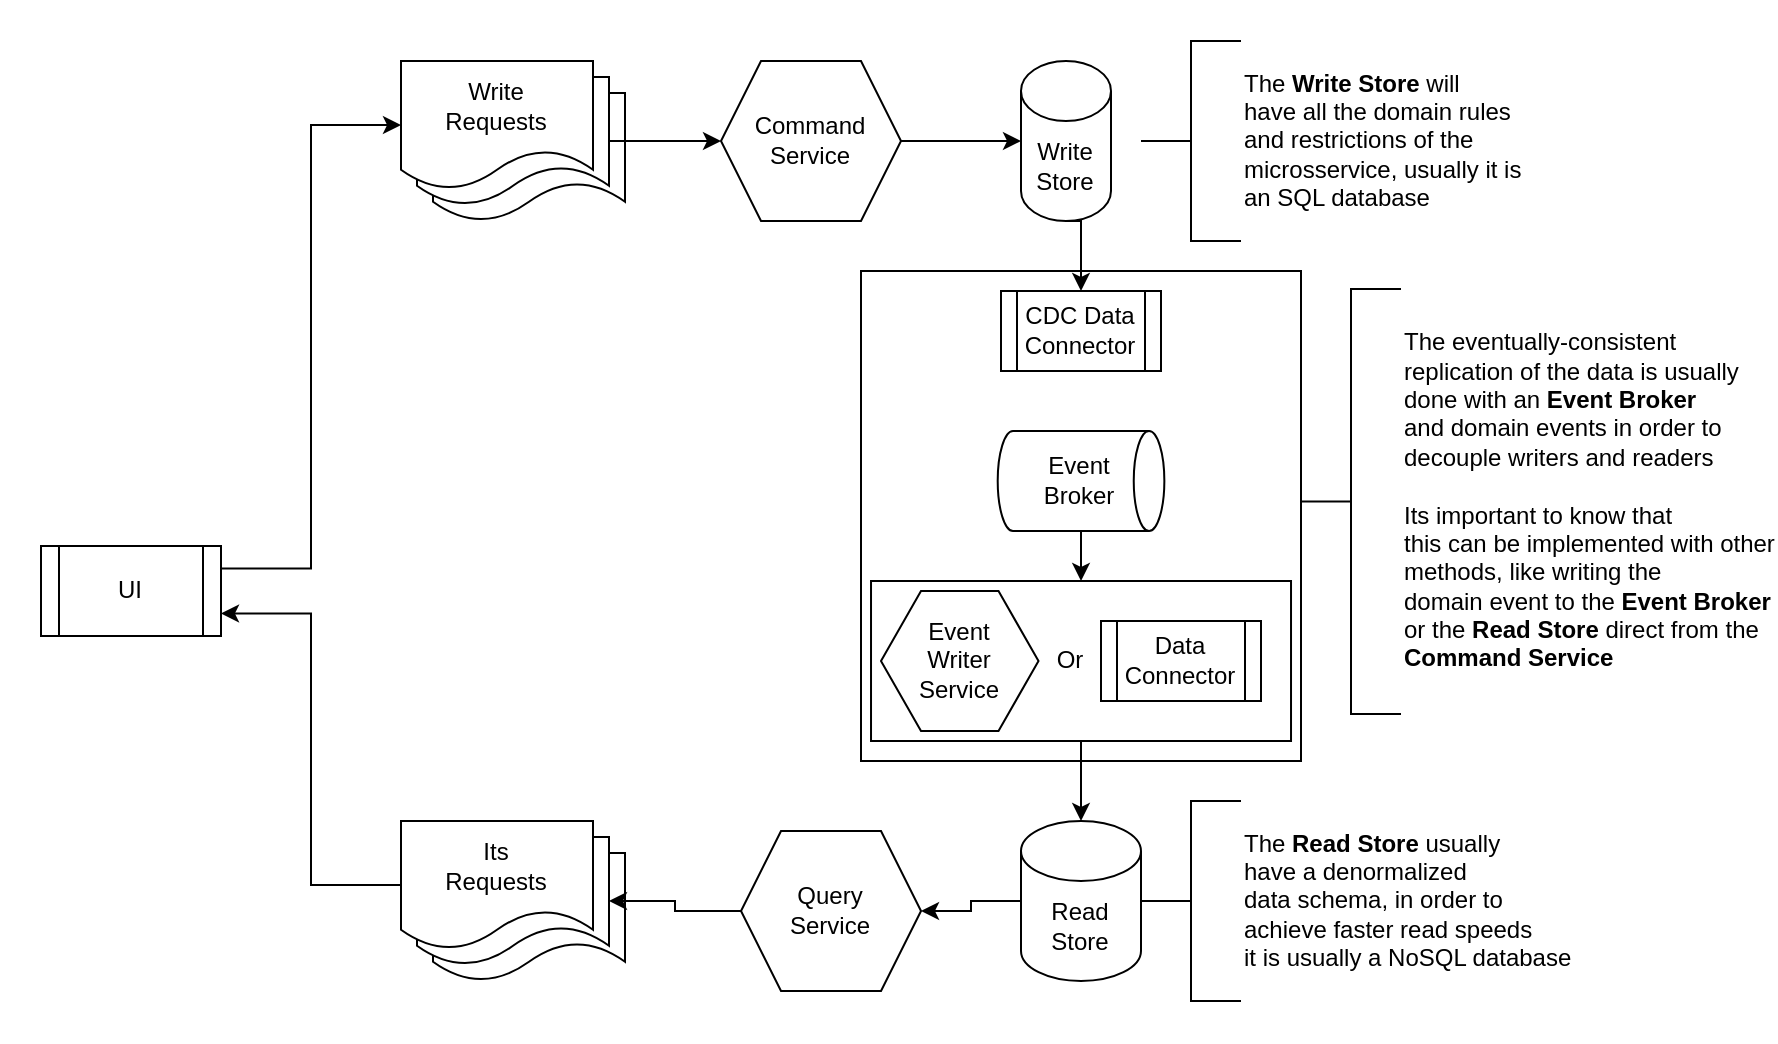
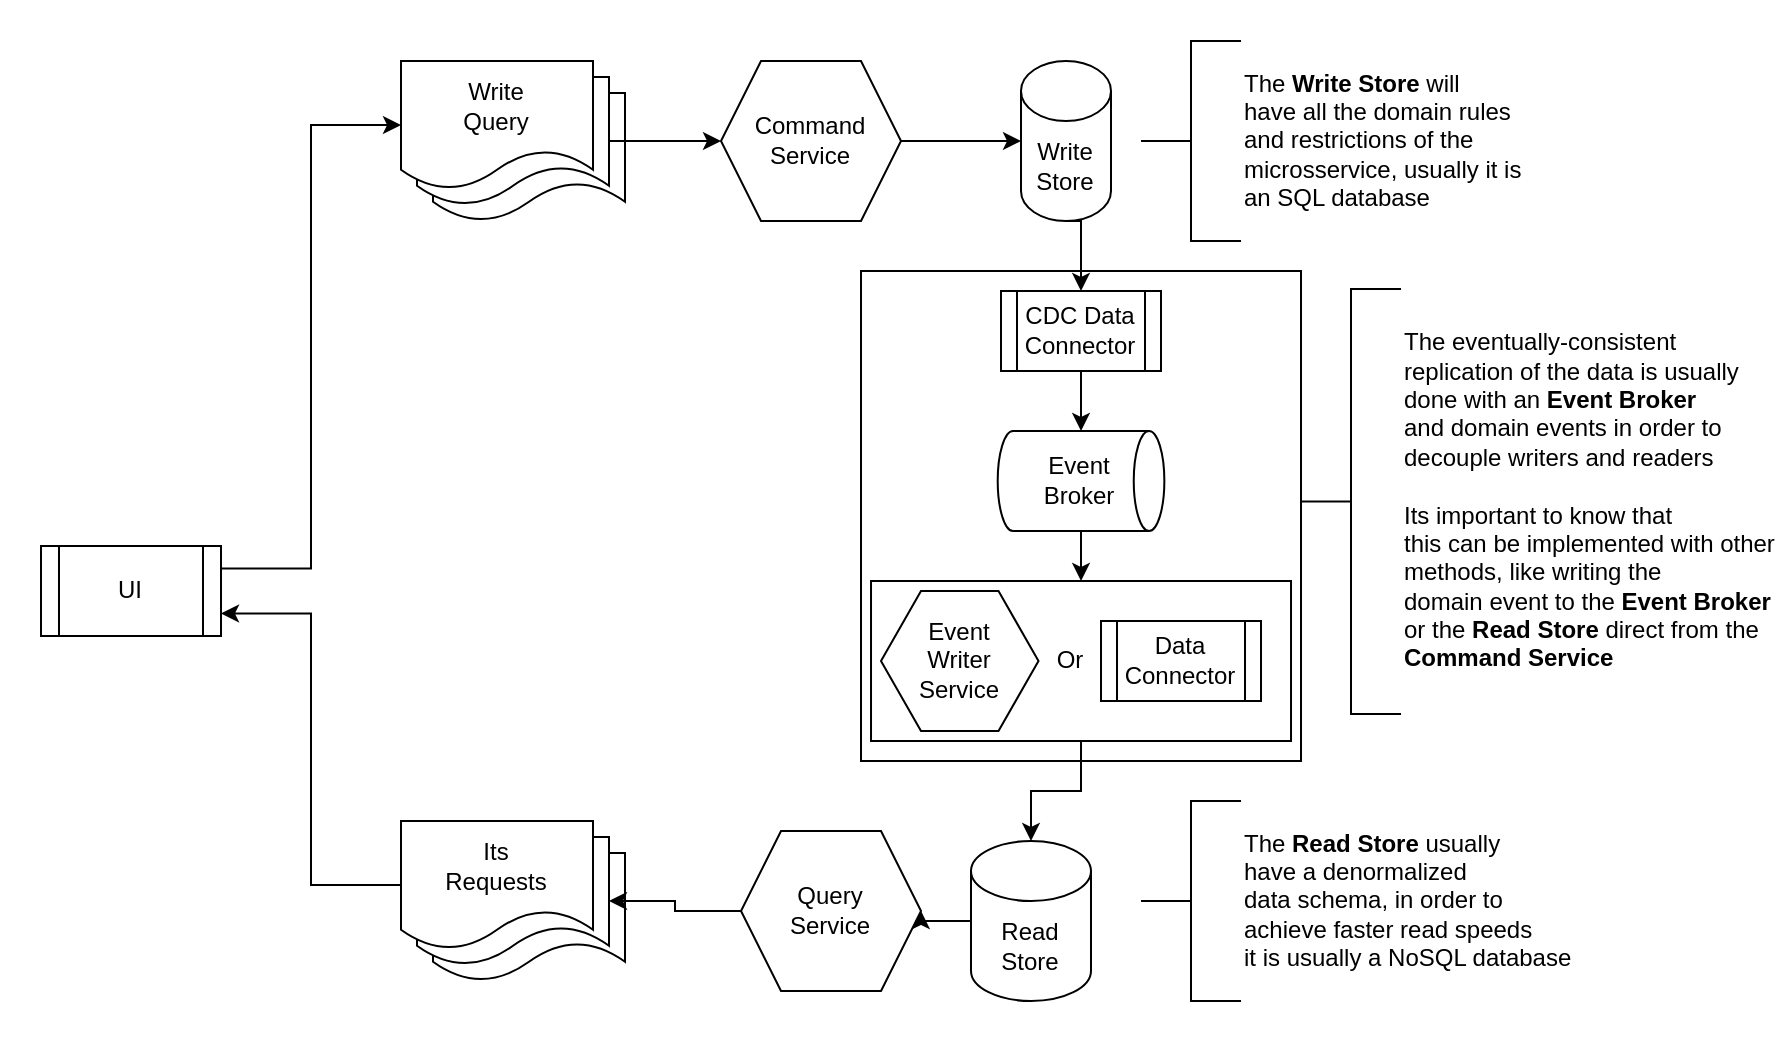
(497, 107) -> (497, 107)
none -> (1081, 394)
(1081, 901) -> (1031, 921)
